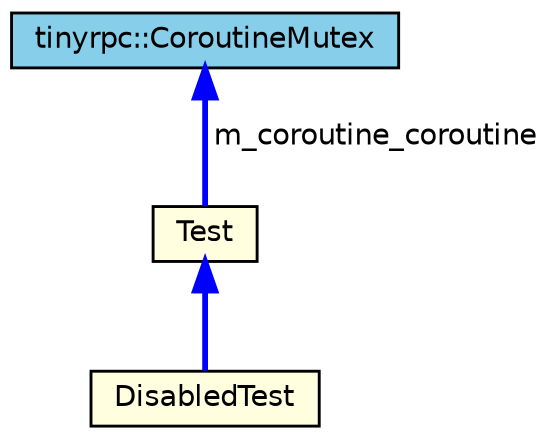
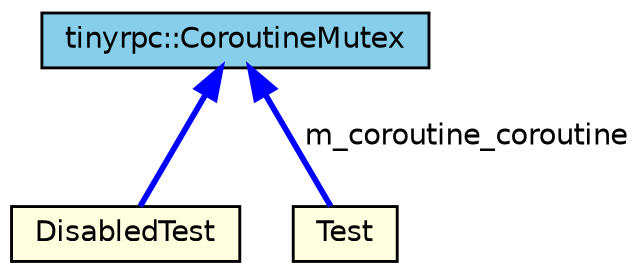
(205, 331) -> (173, 150)
